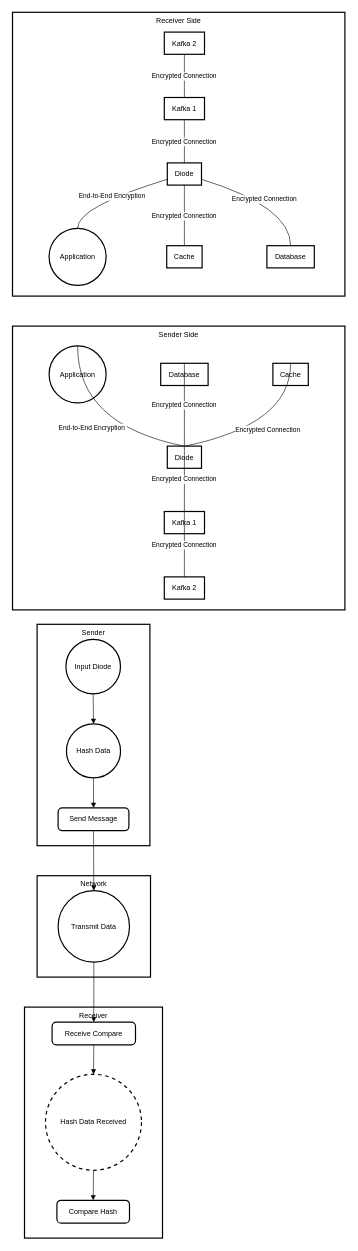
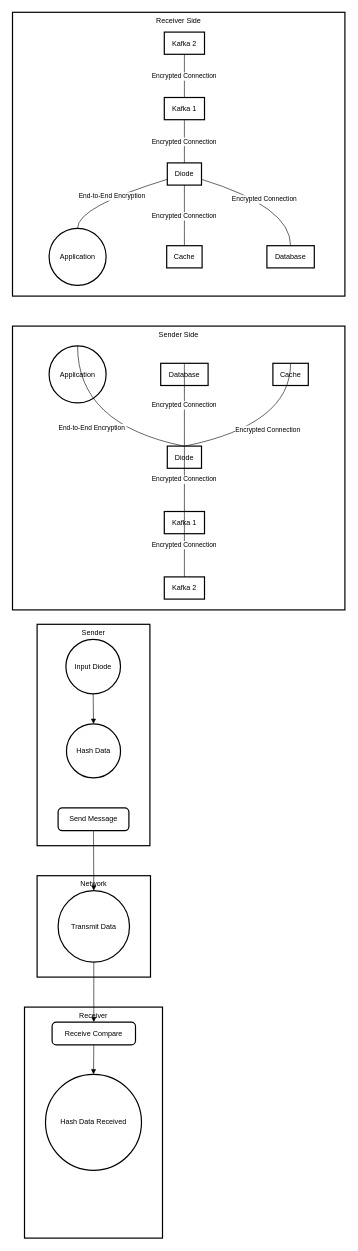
(93, 790) -> none
(93, 1122) -> (93, 1122)
(93, 1183) -> none
(93, 1212) -> none
